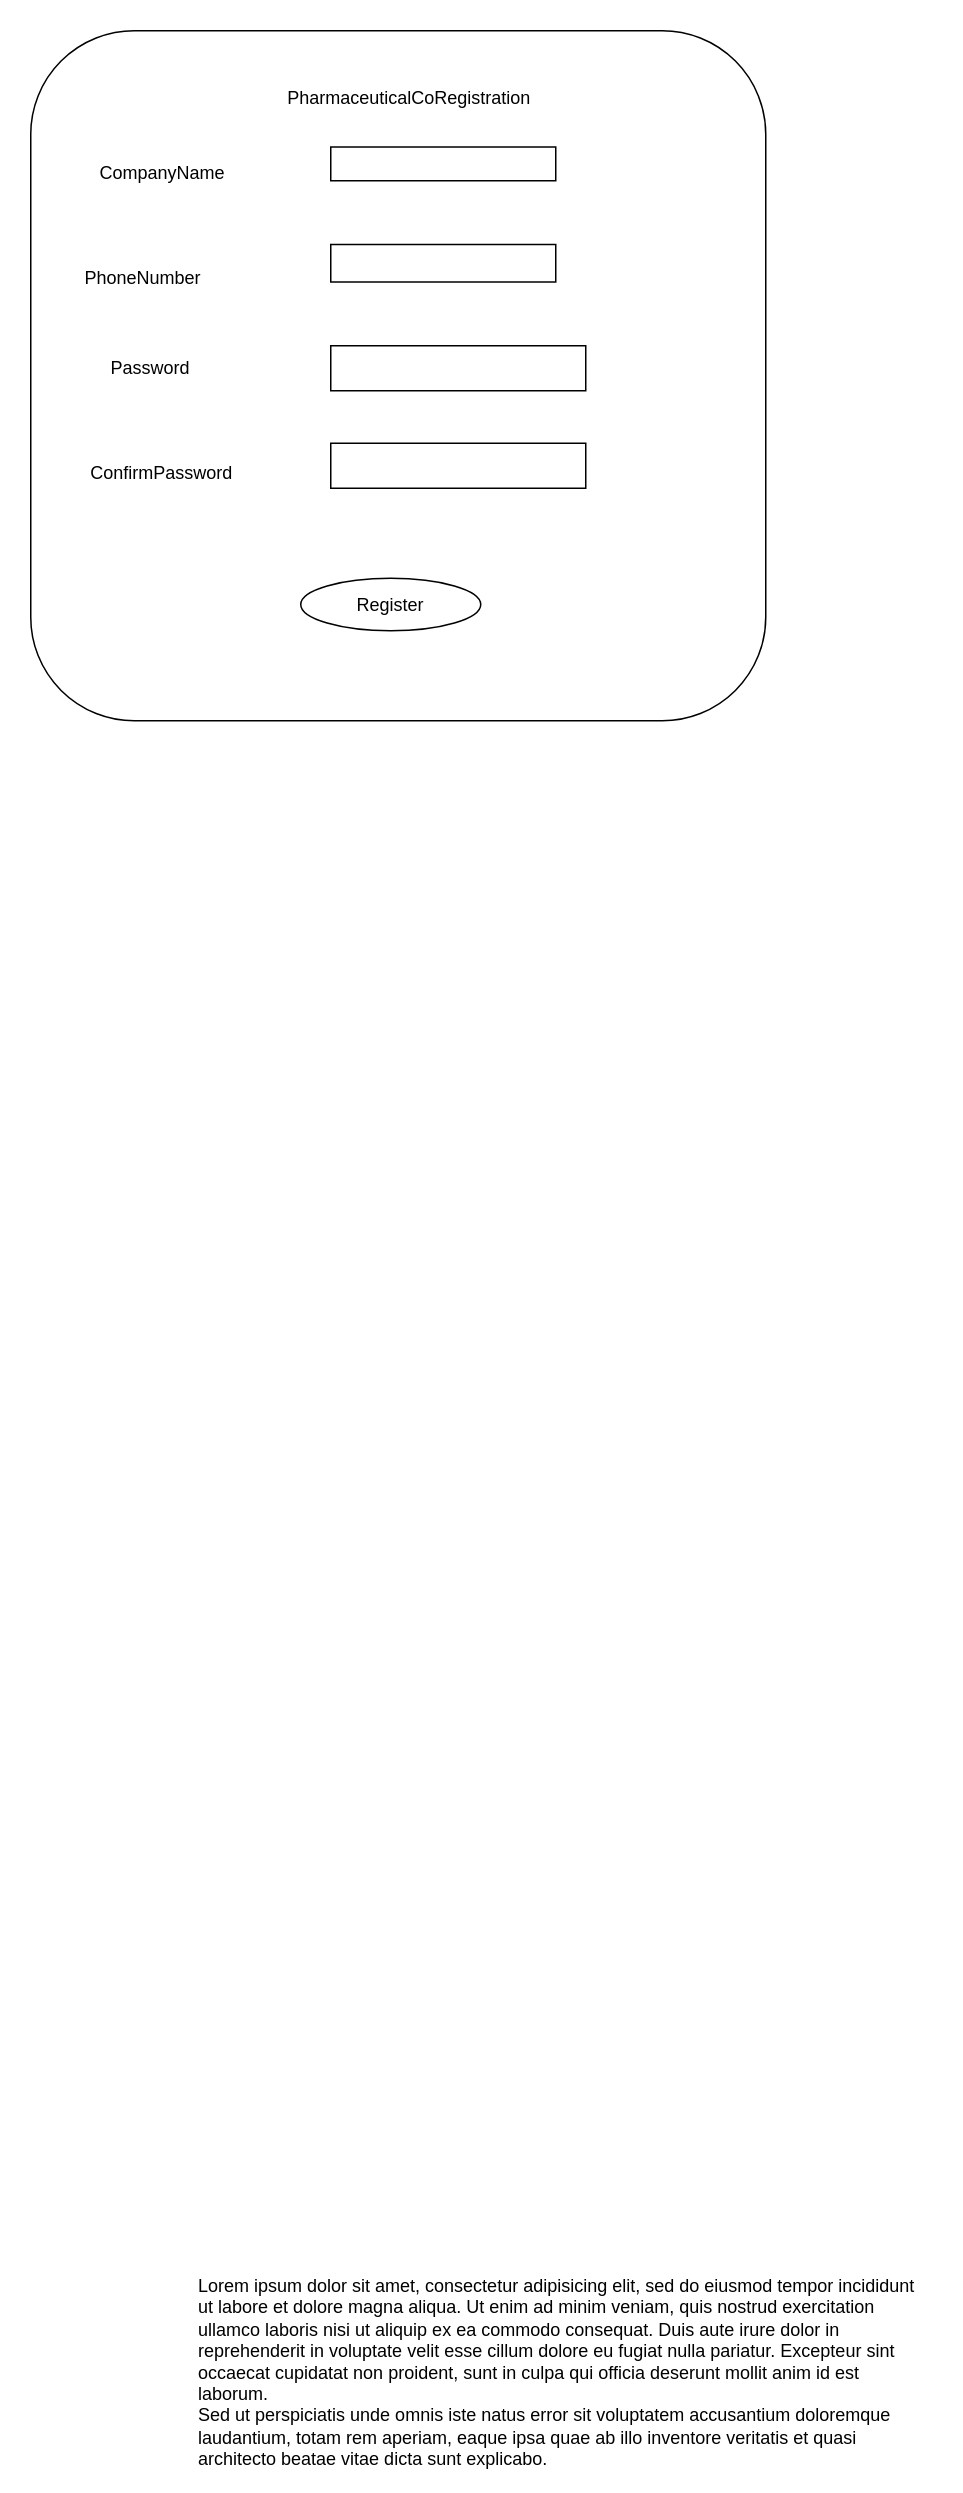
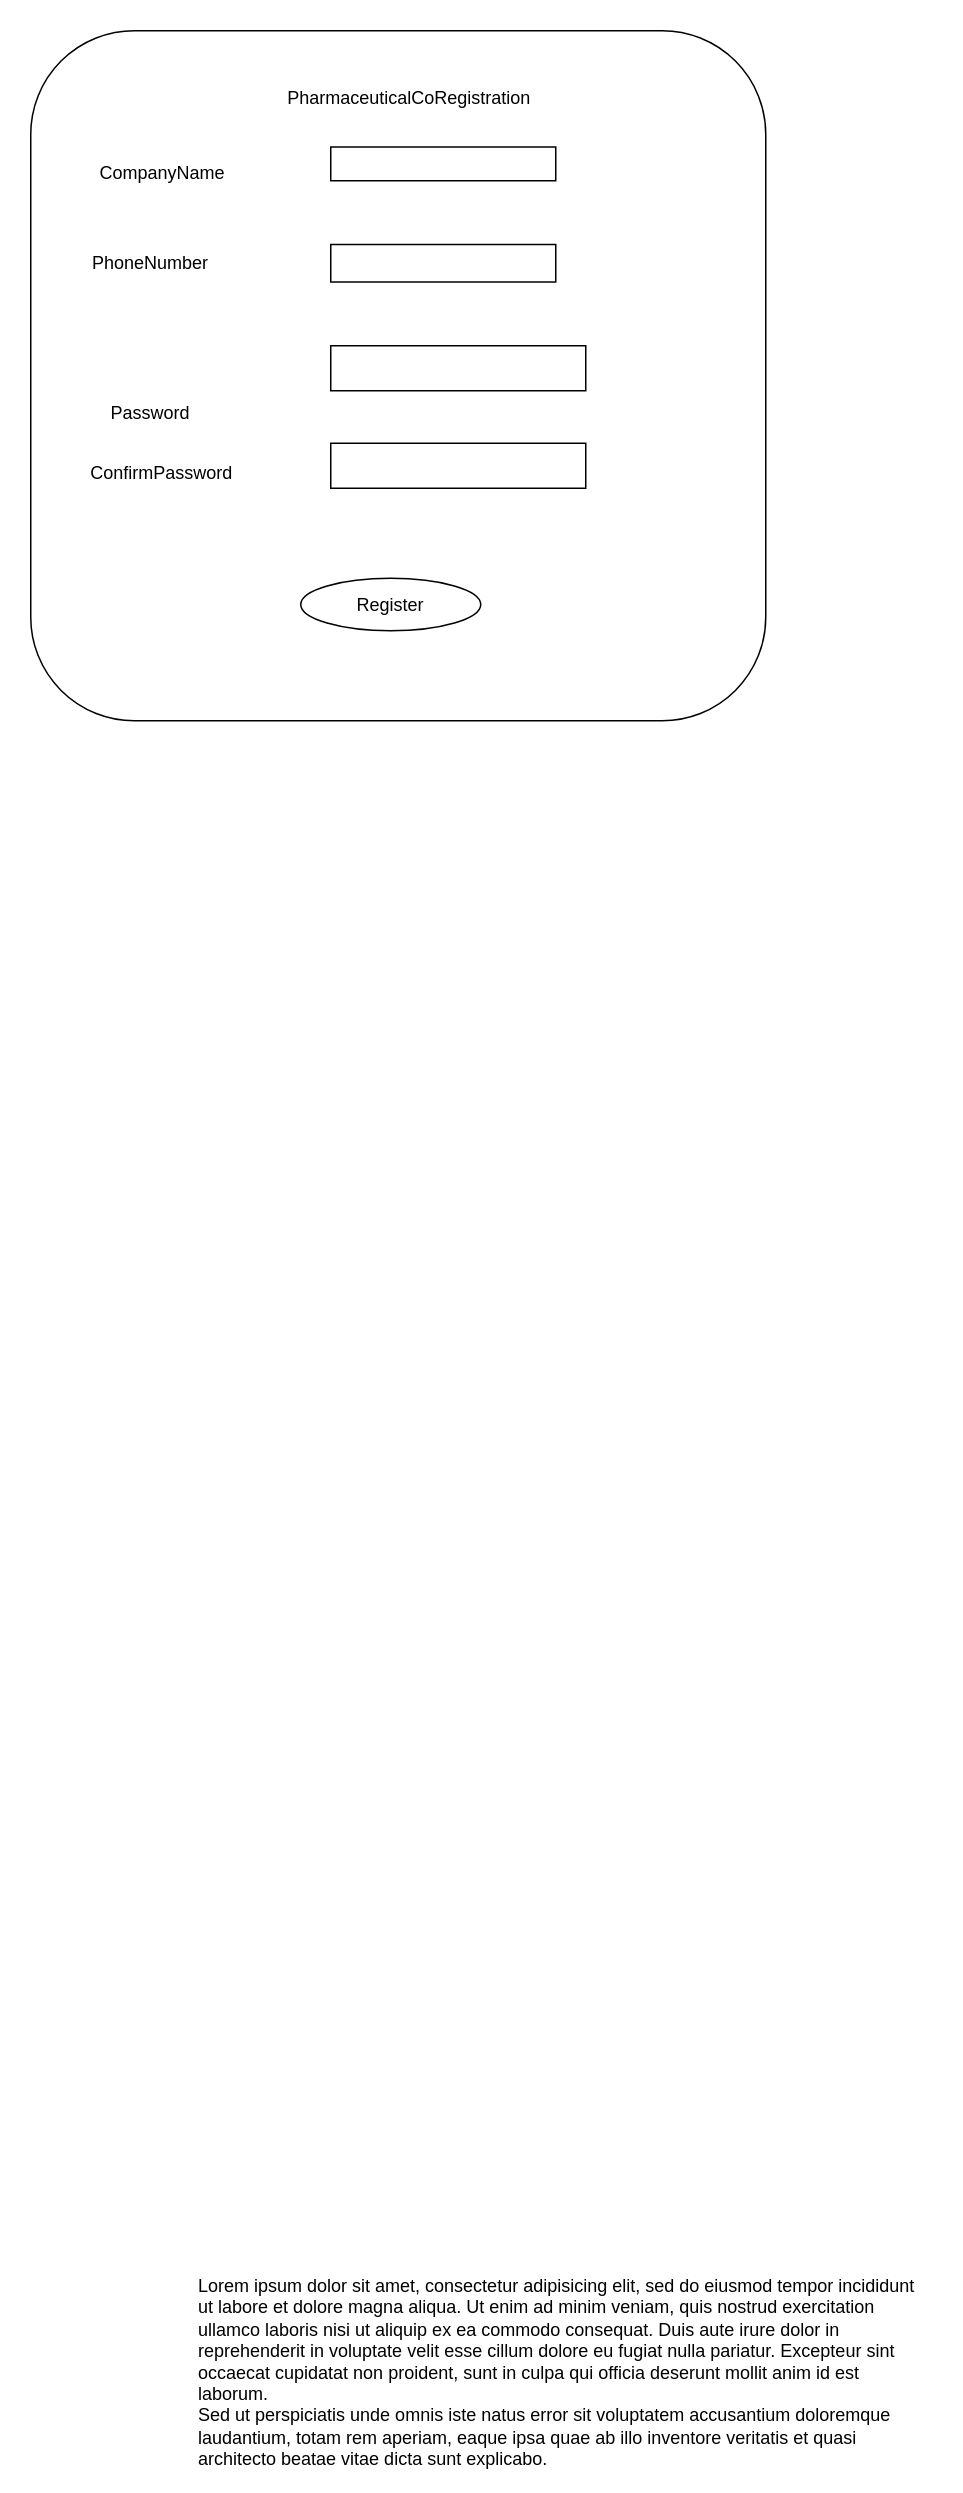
(143, 278) -> (151, 263)
(151, 368) -> (151, 413)
